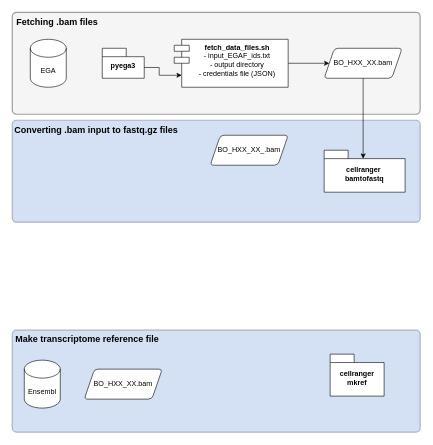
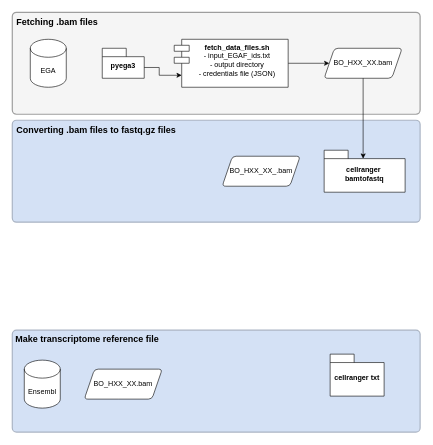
(96, 129) -> (96, 129)
(249, 150) -> (261, 171)
(357, 378) -> (357, 378)
